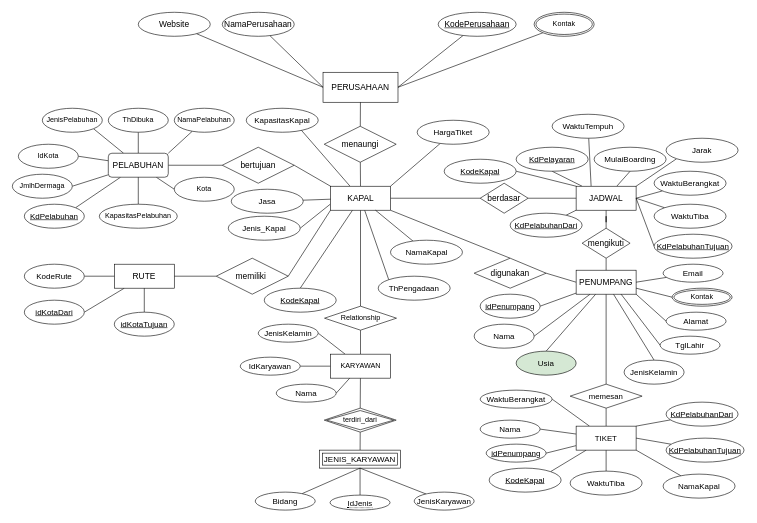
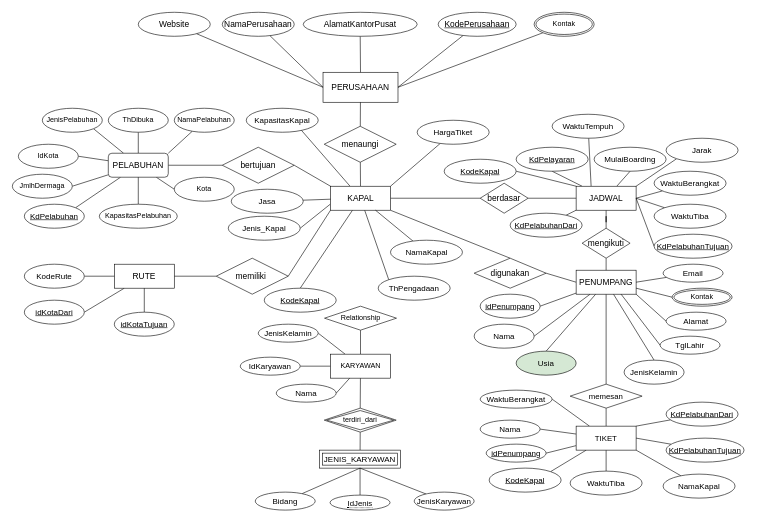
none -> (360, 24)
none -> (360, 54)
(361, 258) -> none
